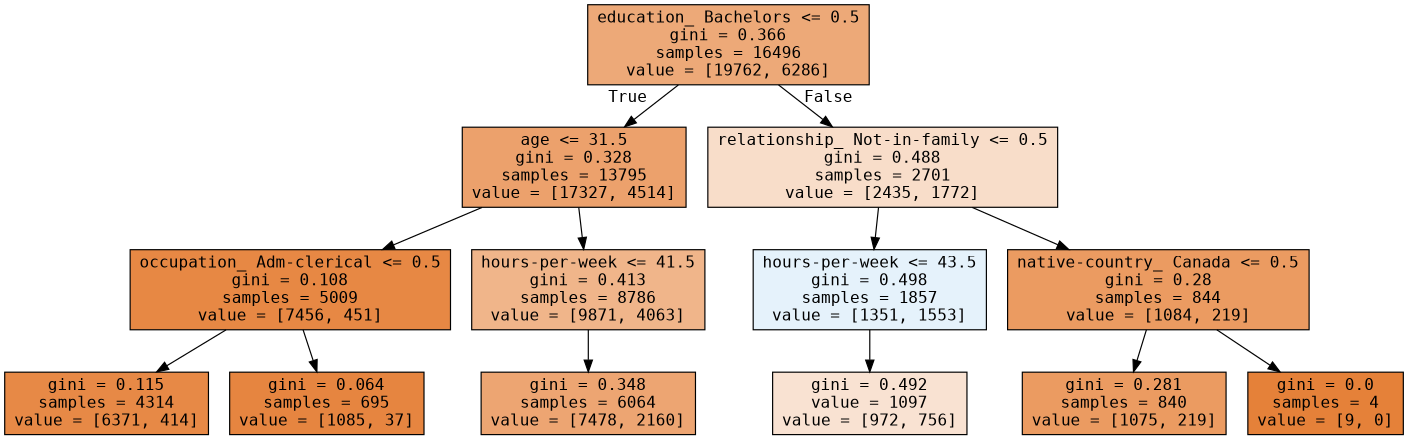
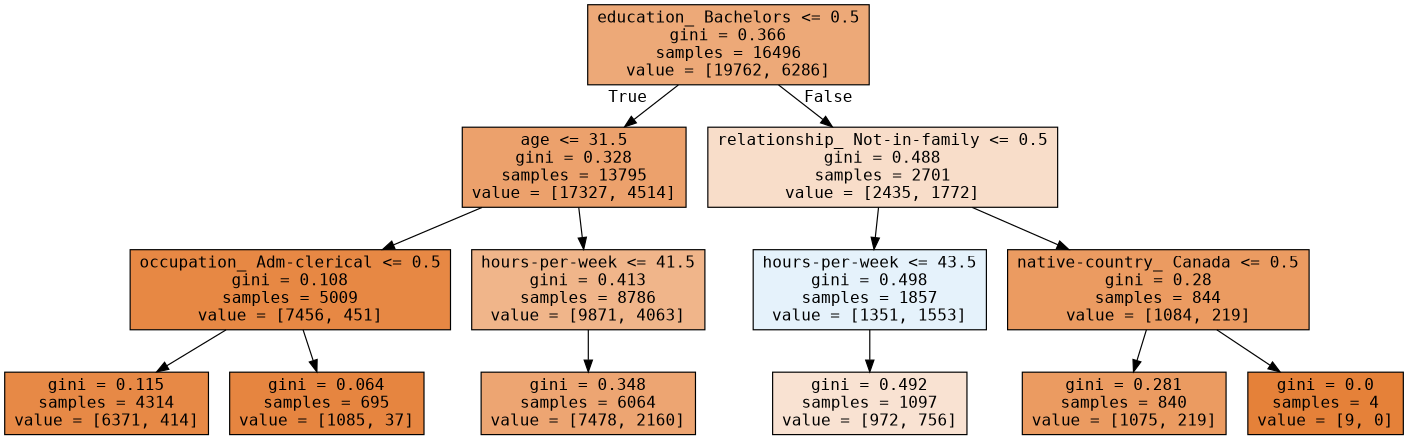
(870, 403) -> (870, 403)
